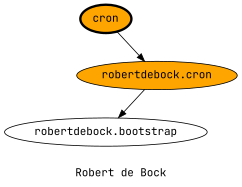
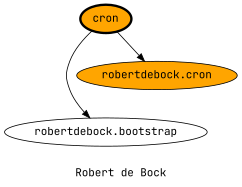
(134, 101) -> (67, 70)
